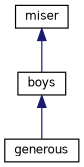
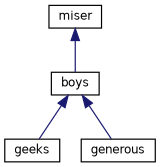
none -> (32, 150)
